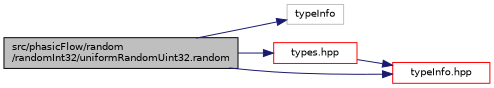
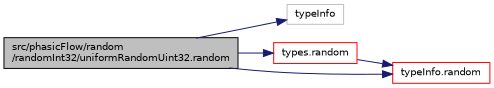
(315, 53) -> (315, 53)
(441, 73) -> (441, 73)
